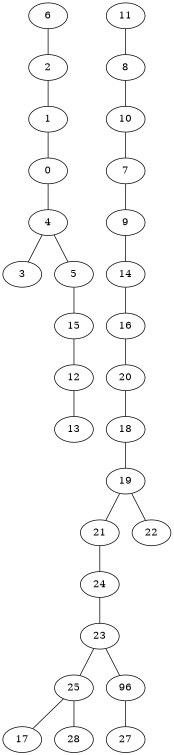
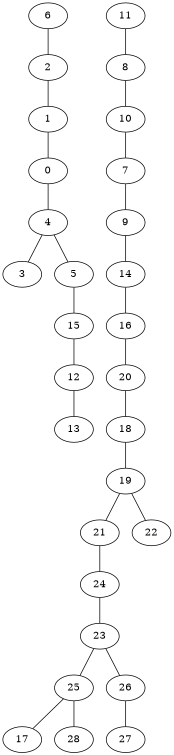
(126, 688) -> (126, 688)
